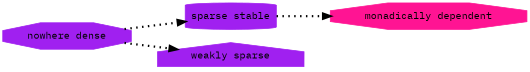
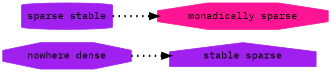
(429, 16) -> (243, 16)
(151, 26) -> none
(231, 56) -> (243, 56)
